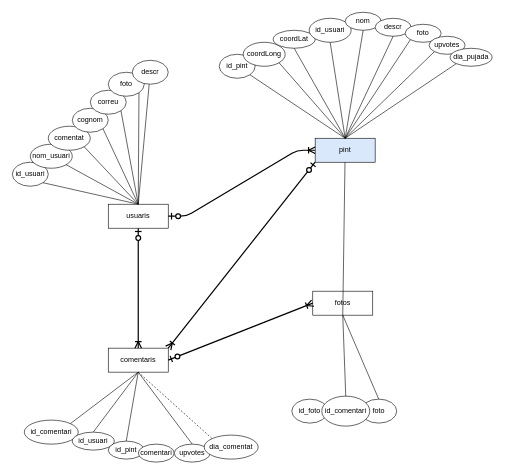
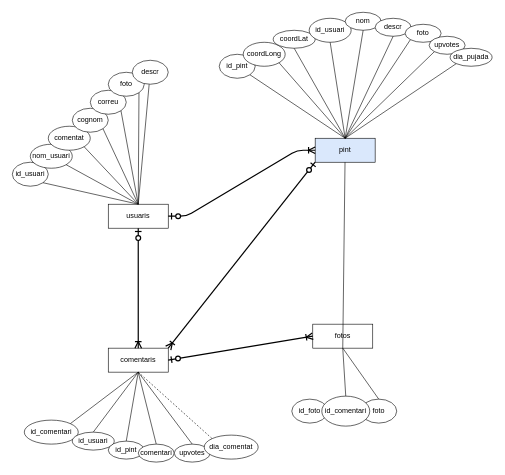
(343, 303) -> (343, 336)
none -> (148, 411)
